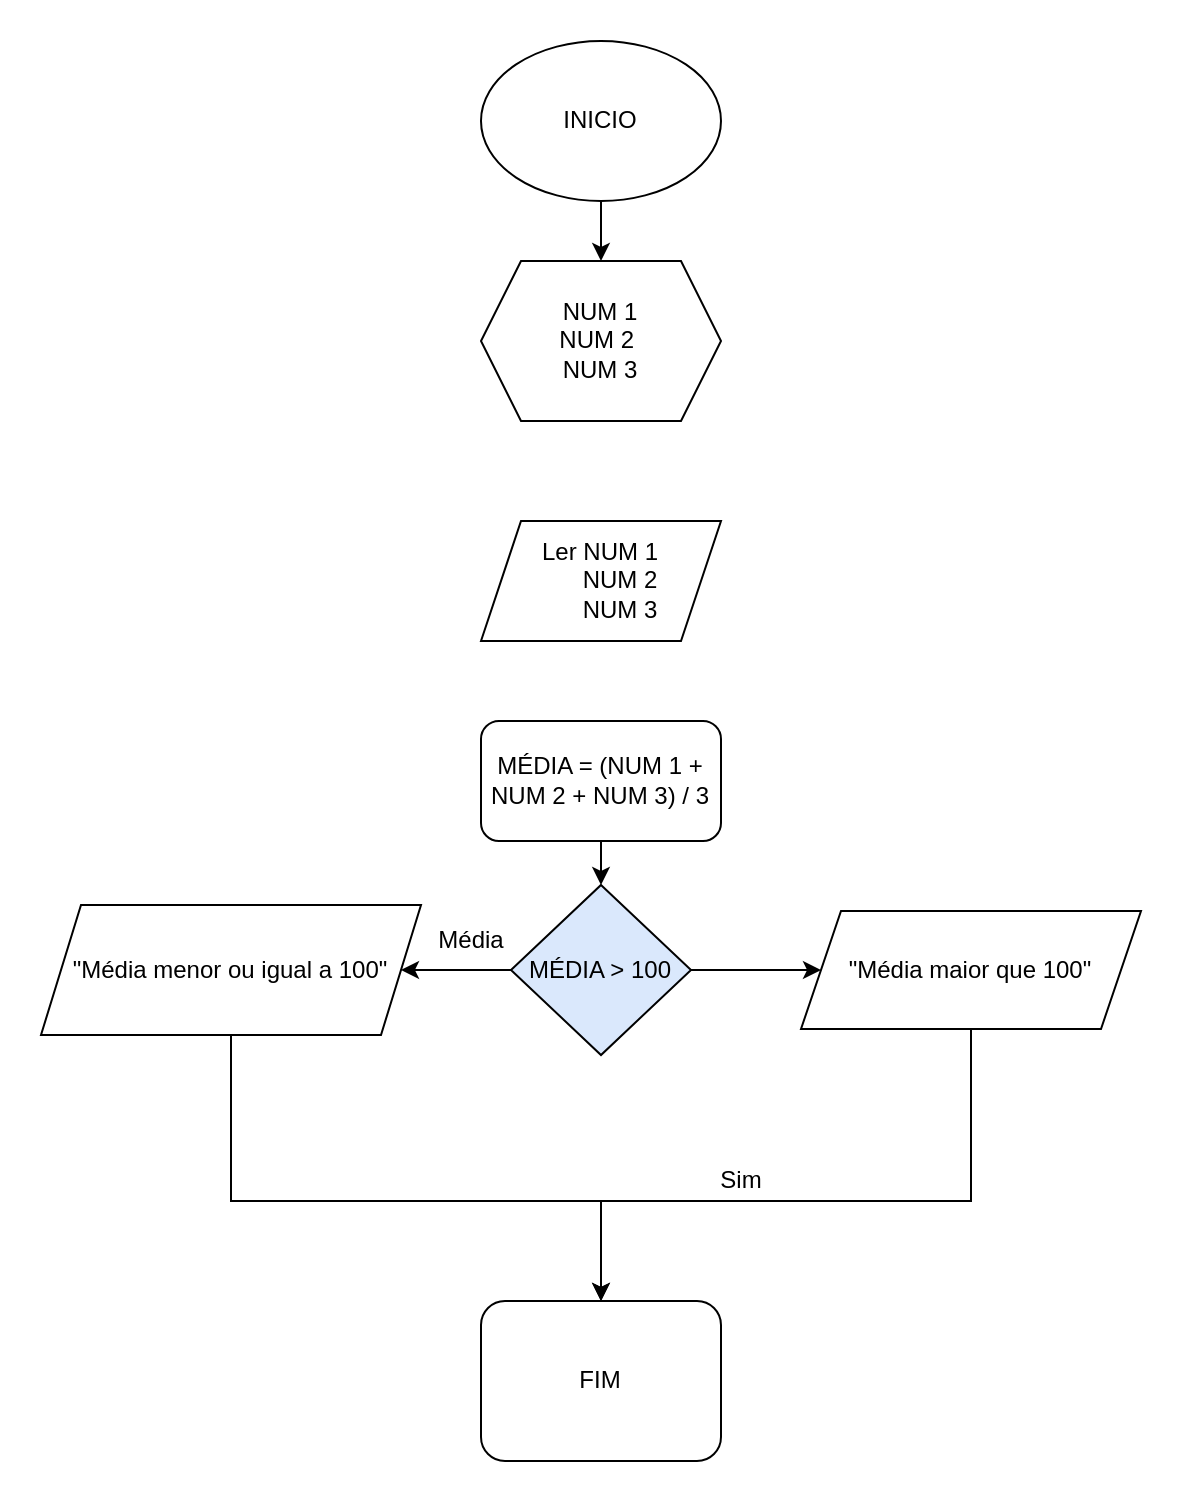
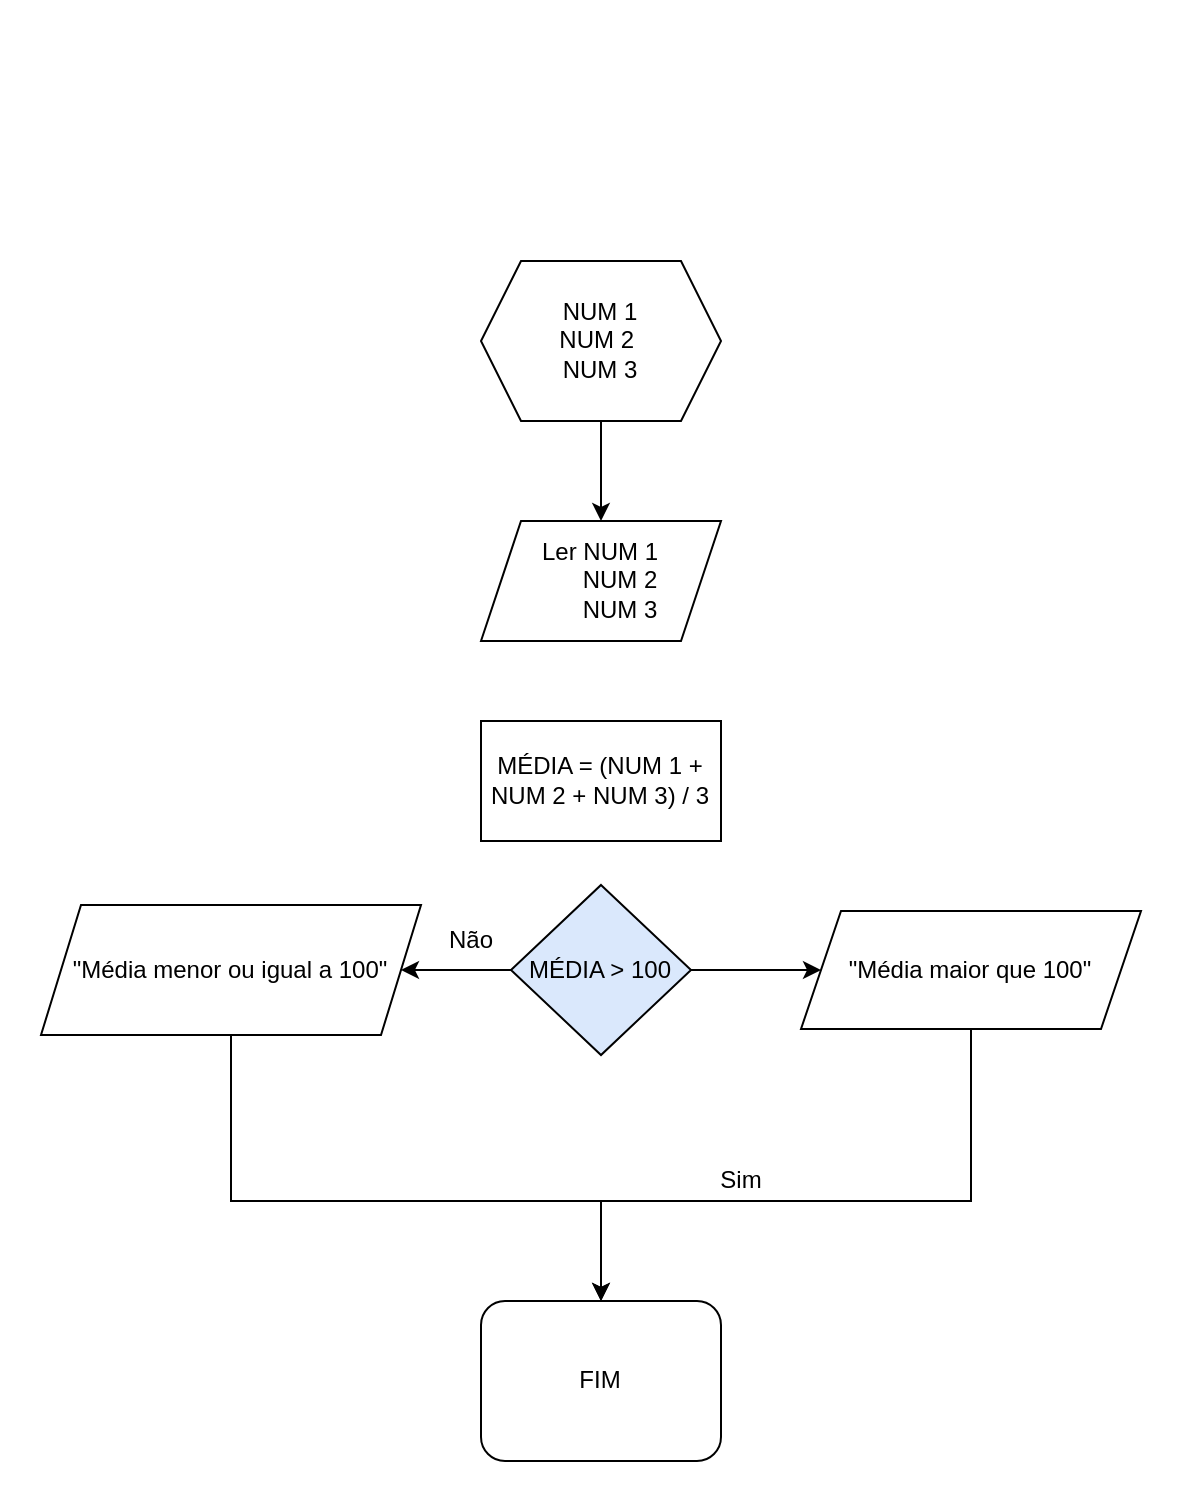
(601, 121) -> none
(601, 238) -> none
none -> (601, 464)
(601, 781) -> (601, 781)
(601, 870) -> none
(472, 941) -> (472, 941)
